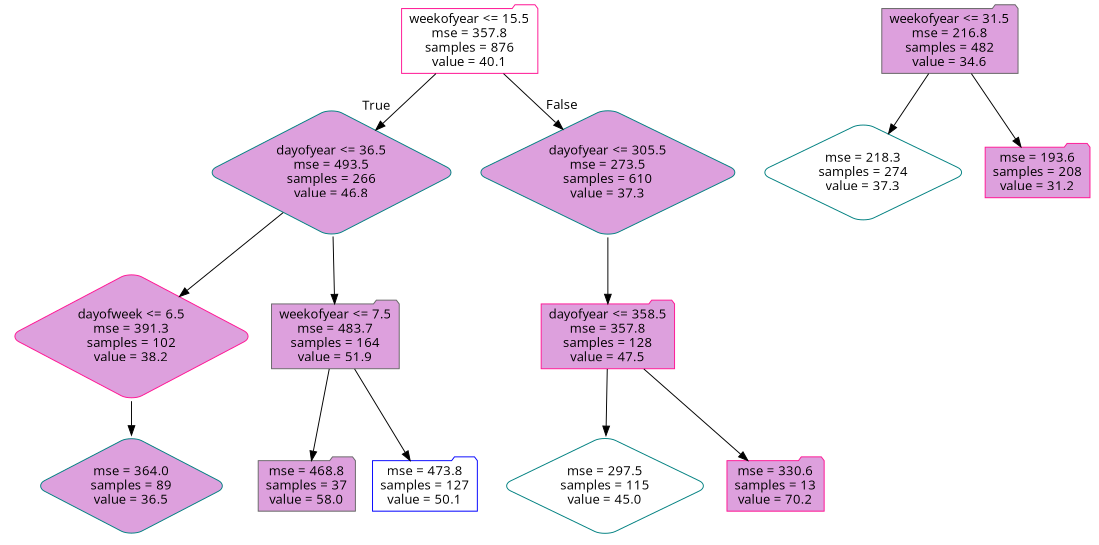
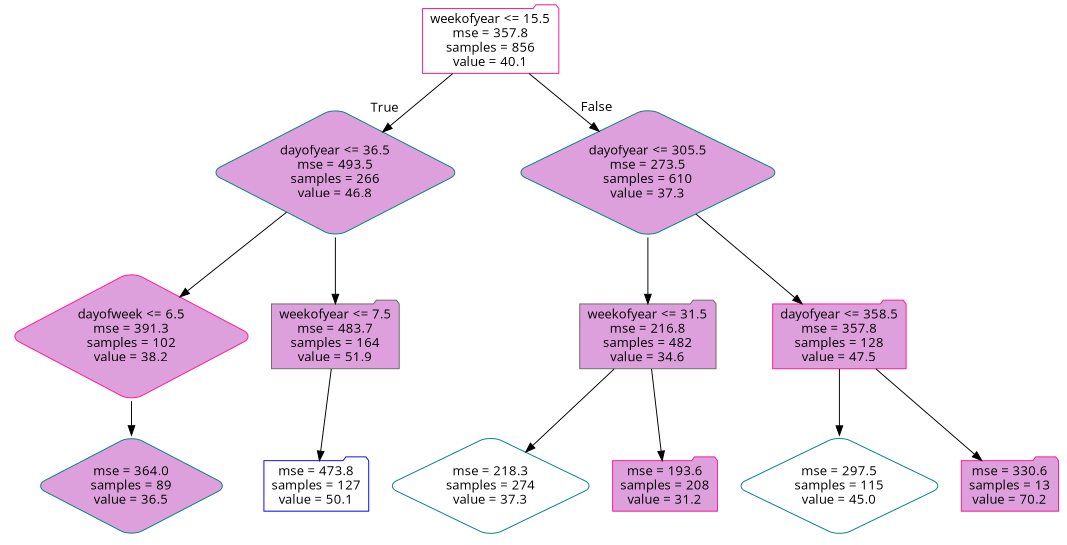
(470, 41) -> (491, 41)
none -> (648, 266)
(307, 486) -> none
